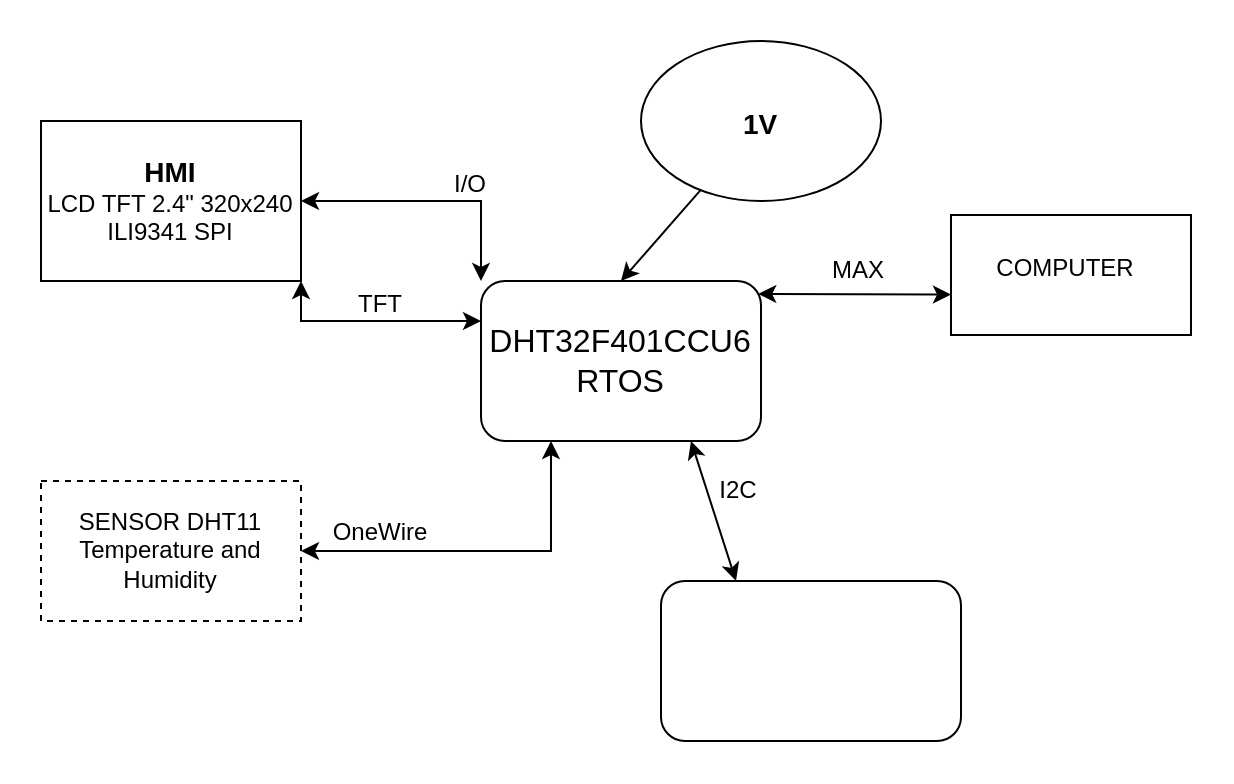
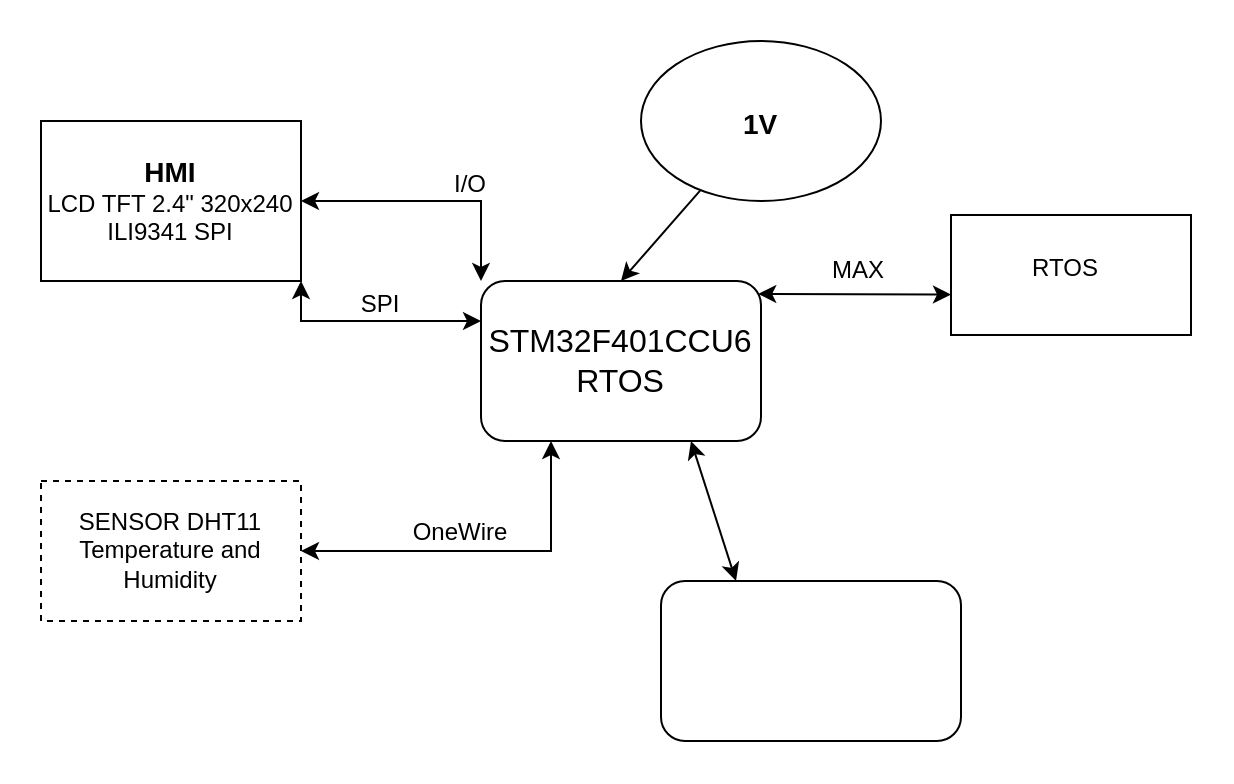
(1066, 269) -> (1066, 269)
(381, 305) -> (381, 305)
(621, 361) -> (621, 361)
(739, 491) -> none
(381, 533) -> (461, 533)
